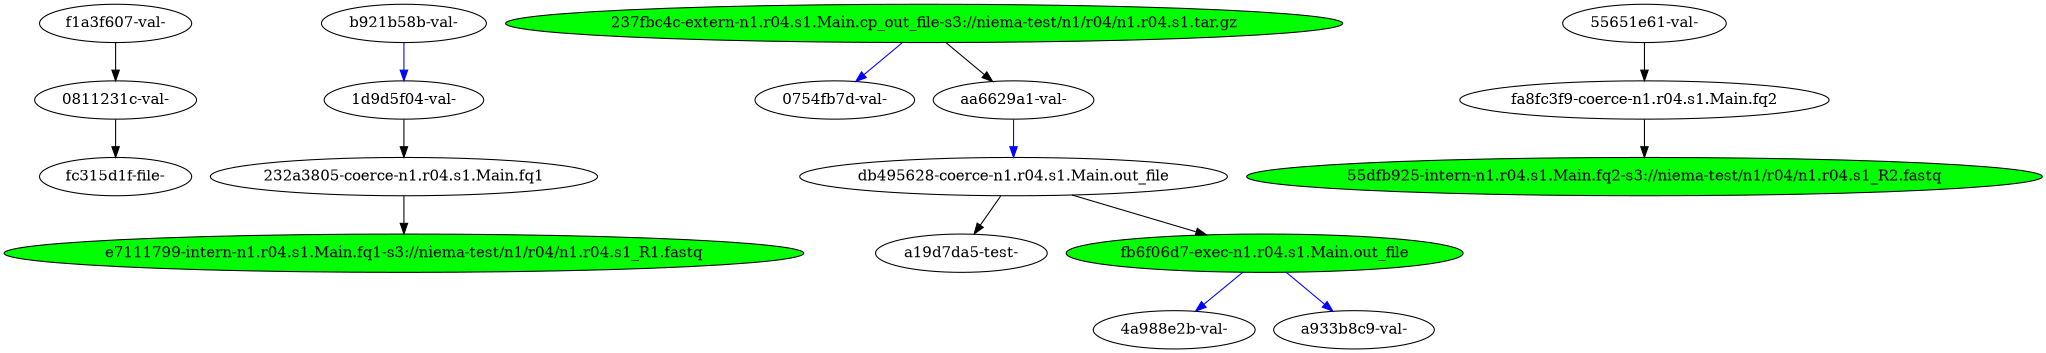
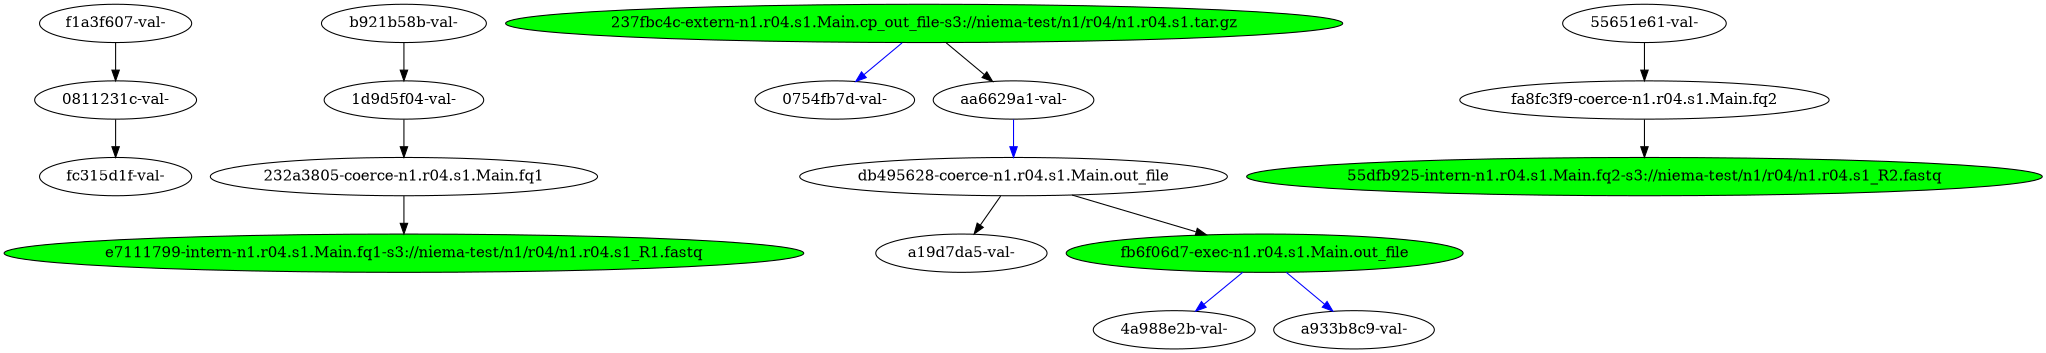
(404, 56) -> (404, 56)
(116, 177) -> (116, 177)
(961, 253) -> (961, 253)
